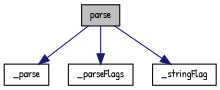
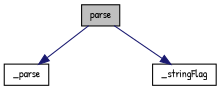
(101, 75) -> none
